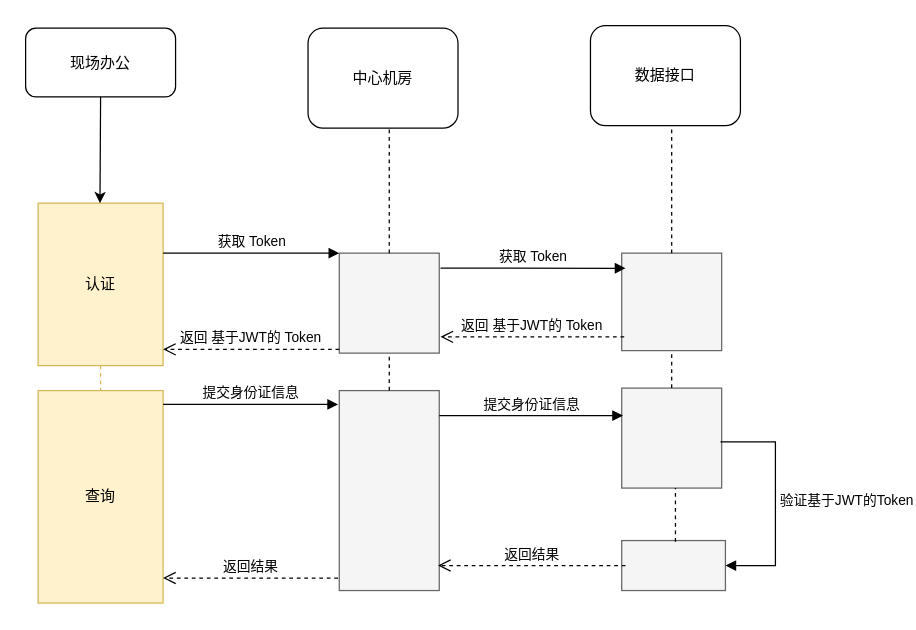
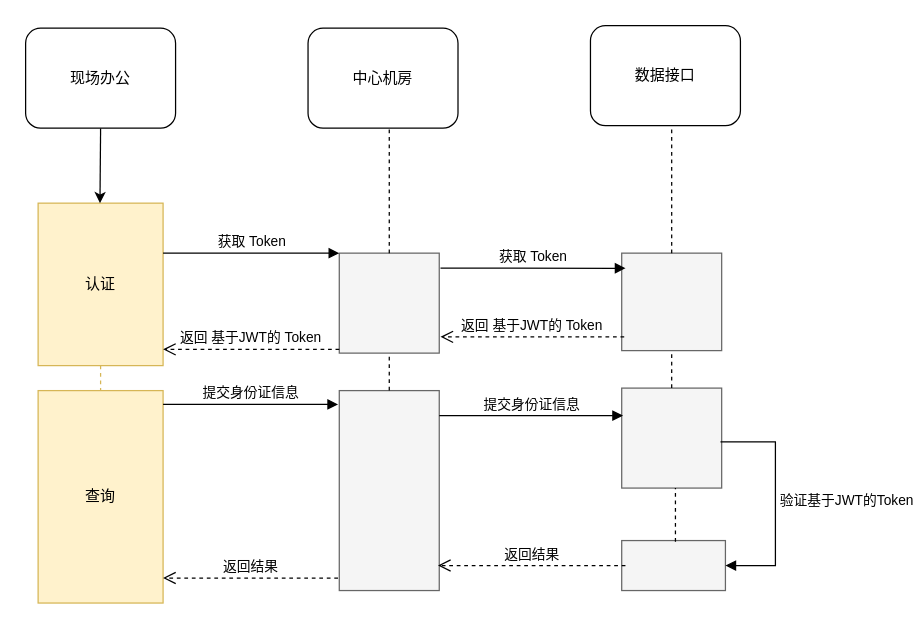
(101, 63) -> (101, 78)
